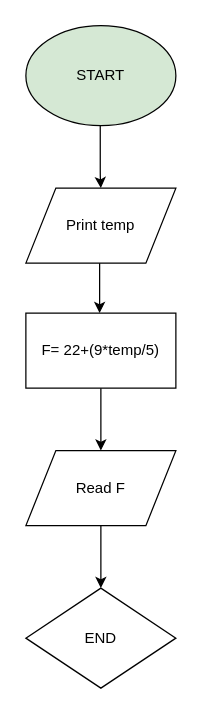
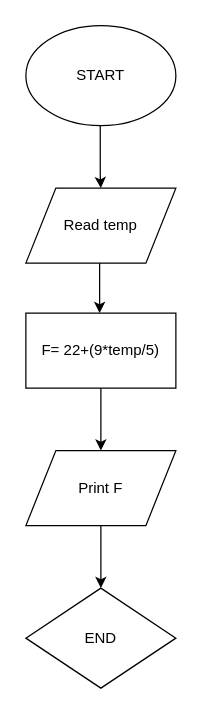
(101, 76) -> (101, 76)
(101, 226) -> (101, 226)
(101, 488) -> (101, 488)
